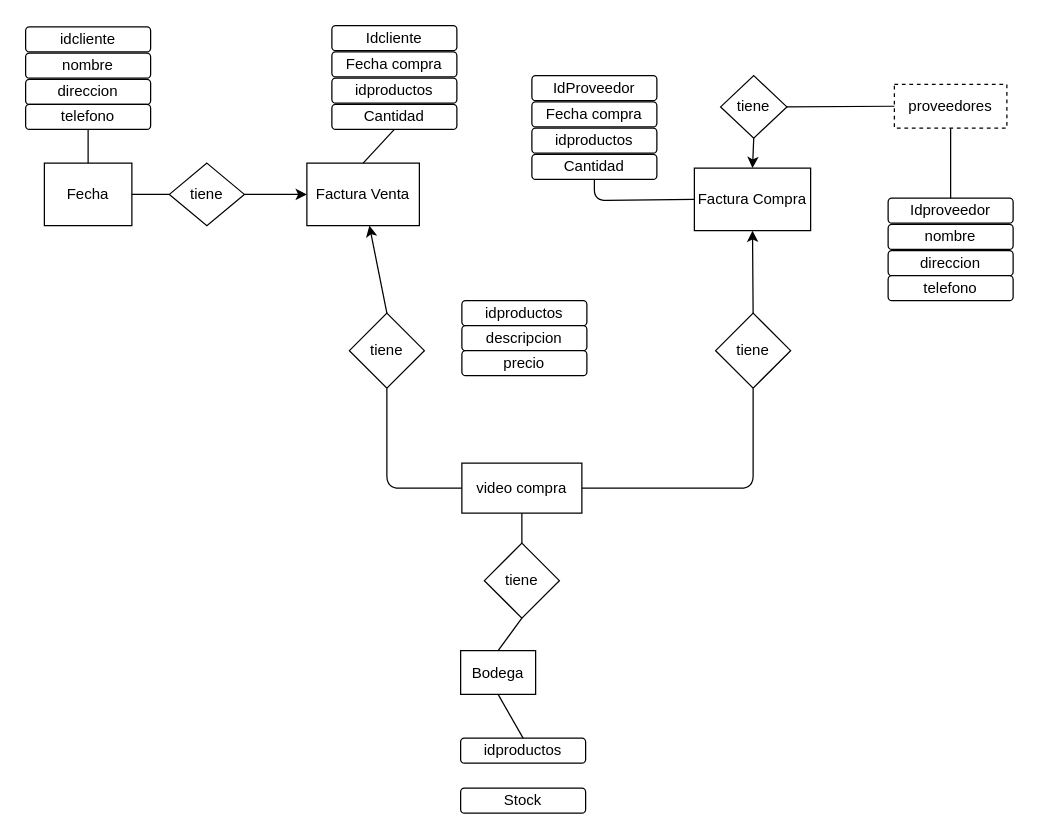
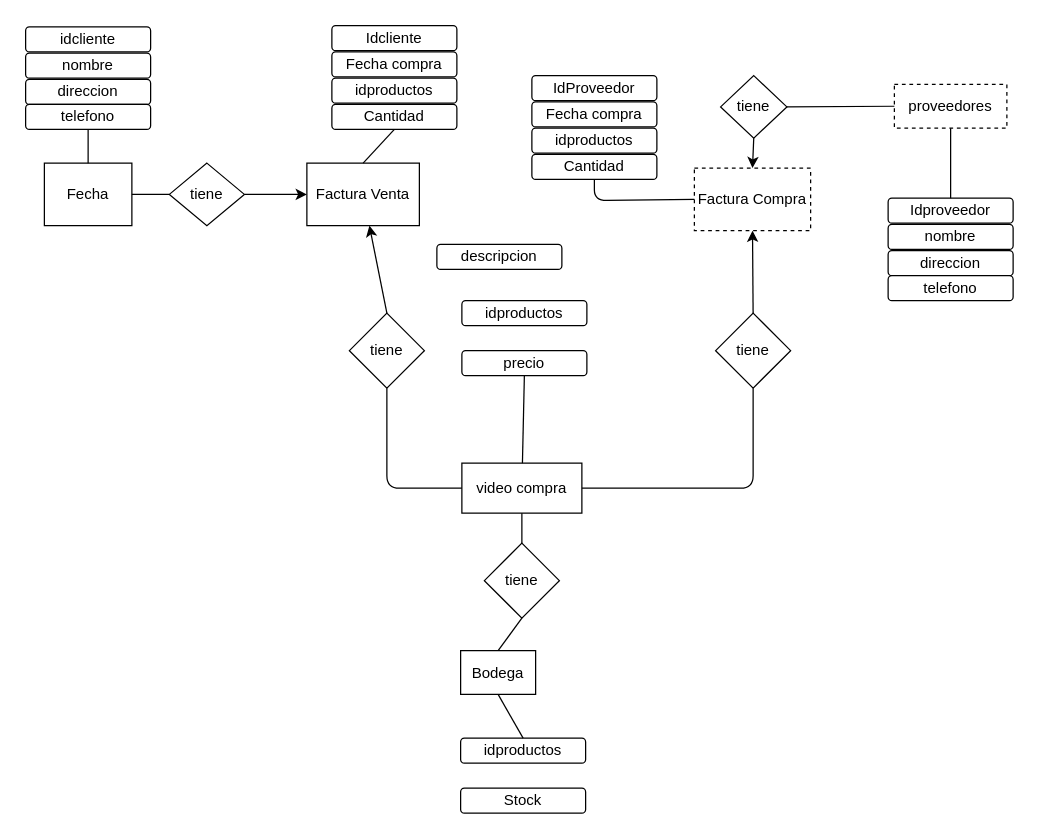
(753, 199) -> (753, 199)
(524, 338) -> (499, 257)
none -> (523, 419)
